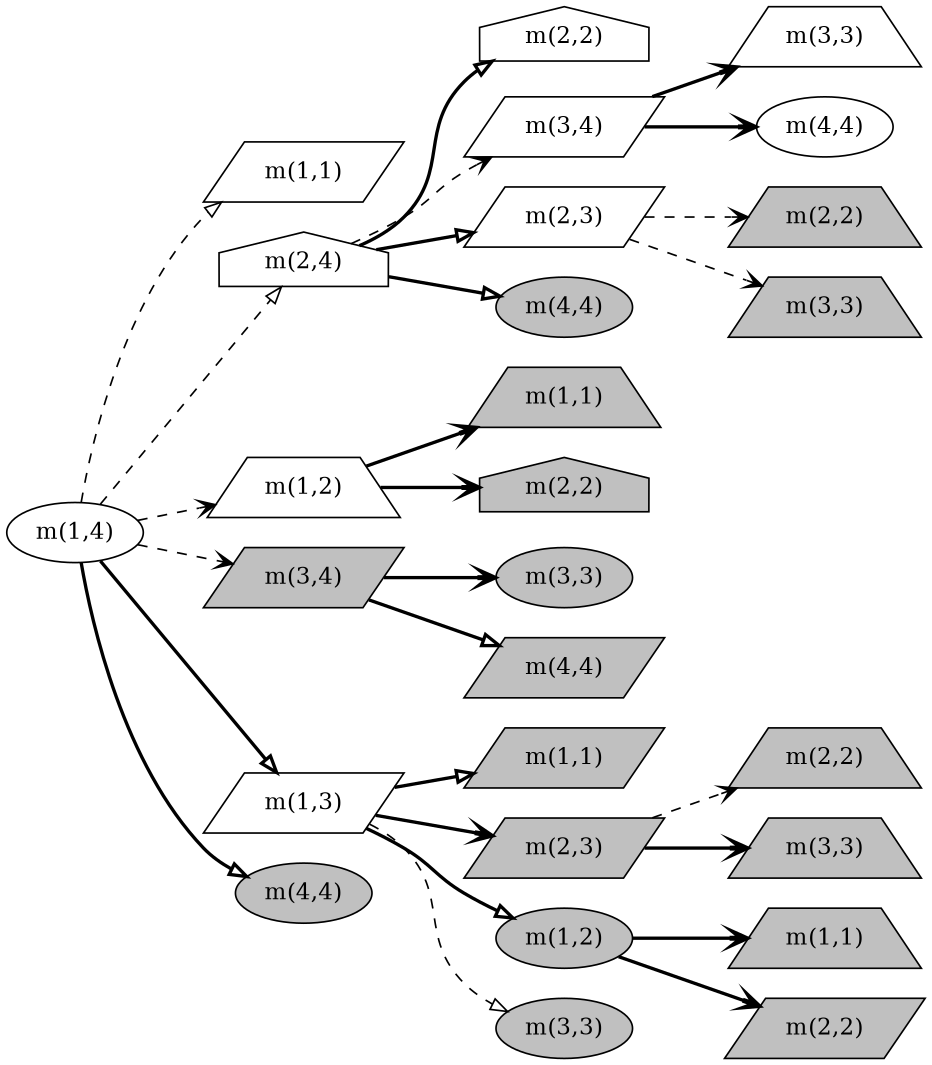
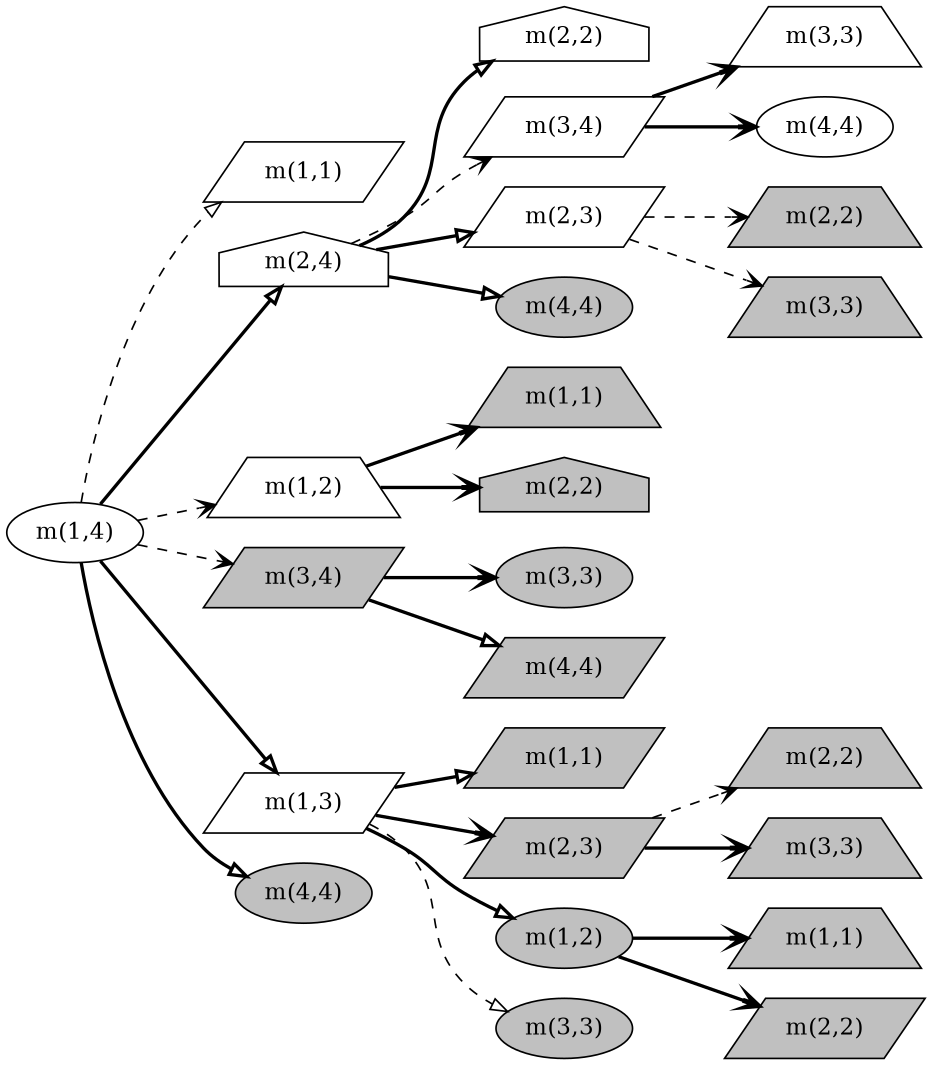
(185, 402) -> (185, 402)
